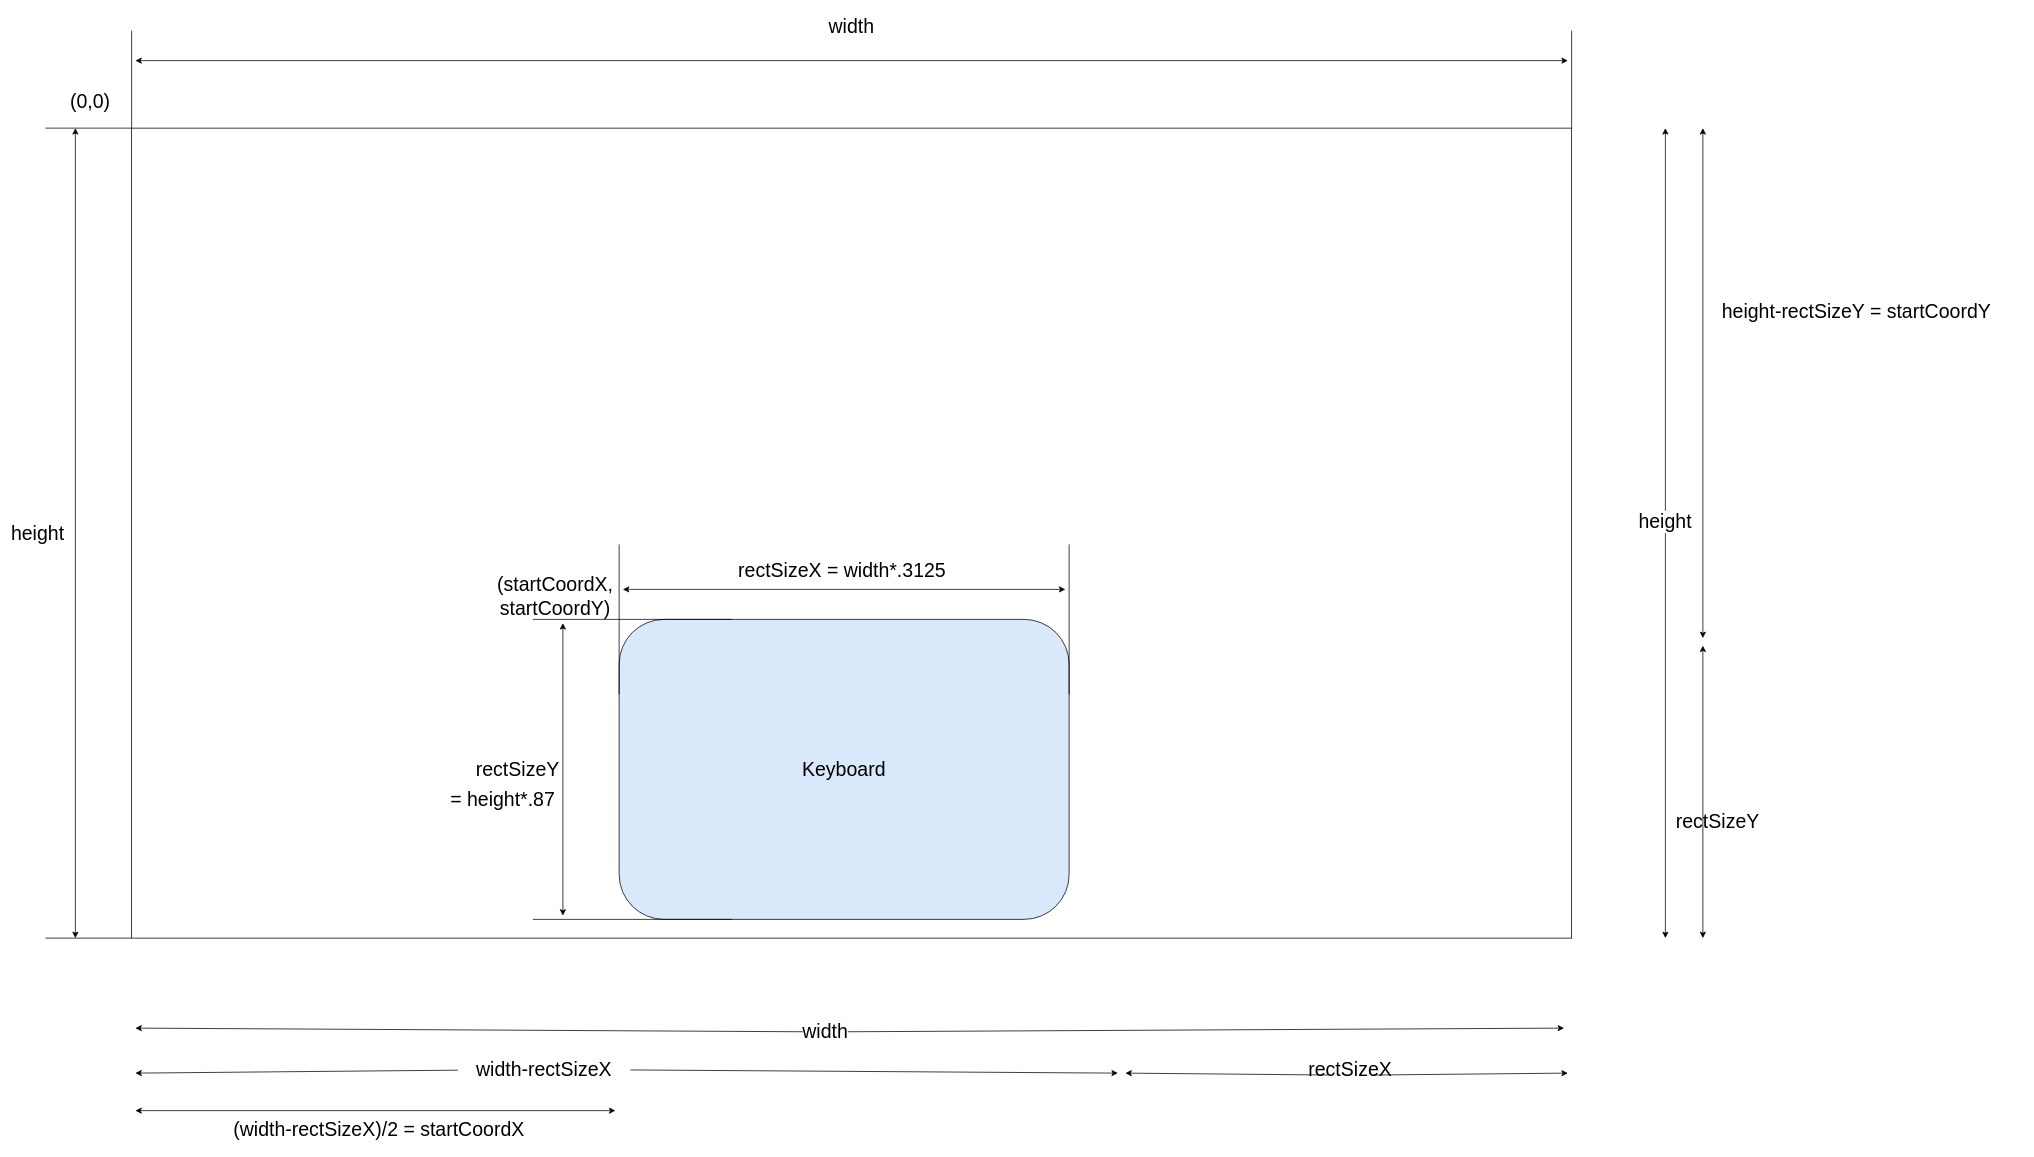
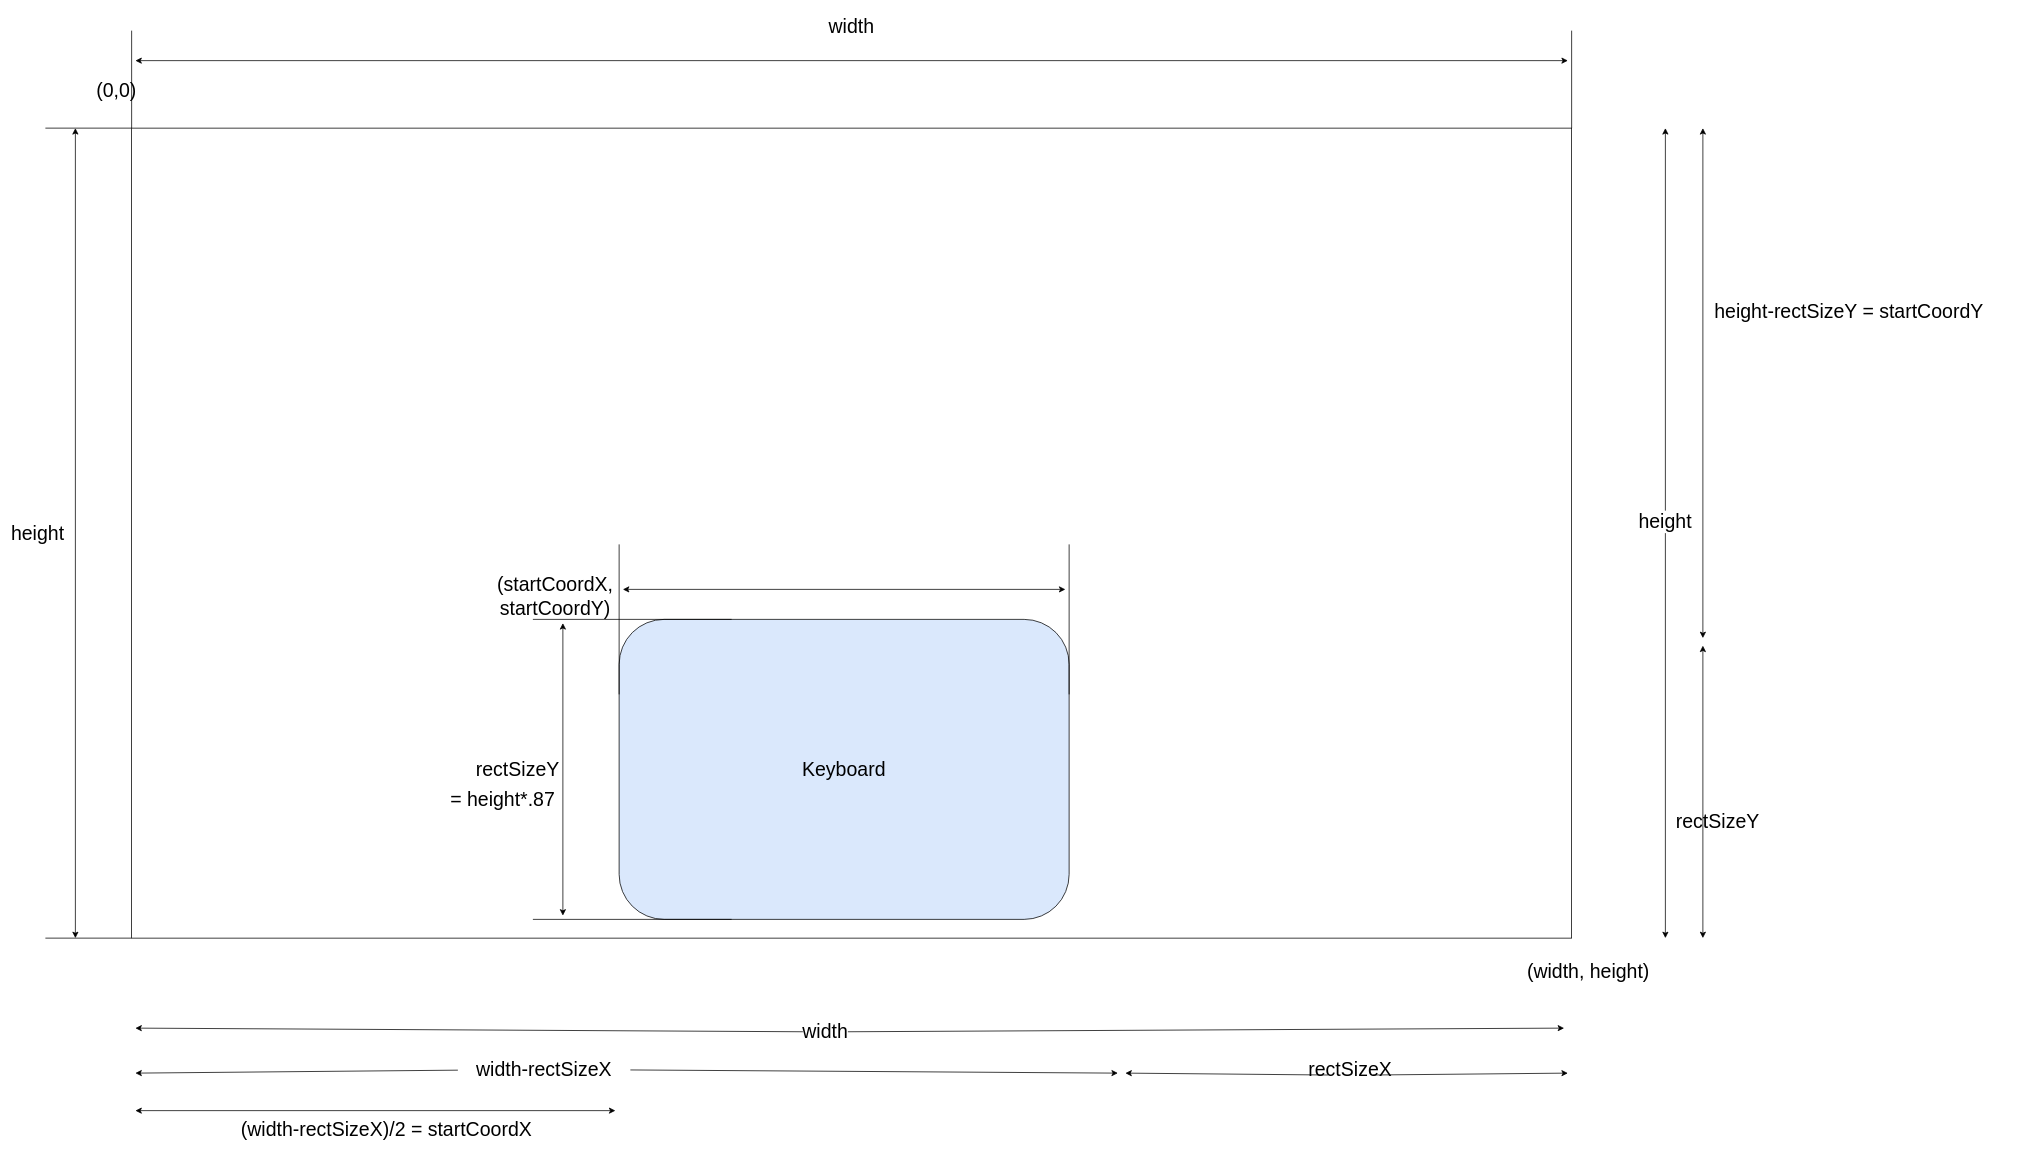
(90, 102) -> (117, 90)
(1857, 312) -> (1849, 312)
(842, 570) -> none
none -> (1589, 972)
(379, 1129) -> (387, 1129)
